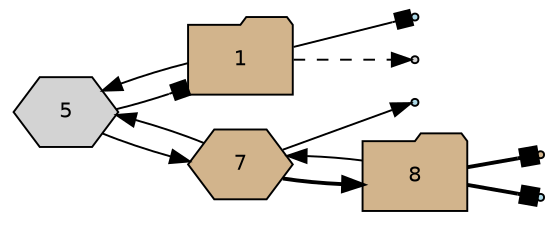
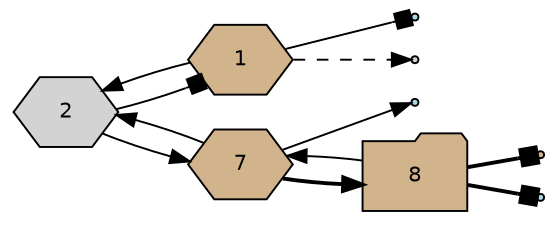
(240, 60) -> (240, 60)
(66, 112) -> (66, 112)
